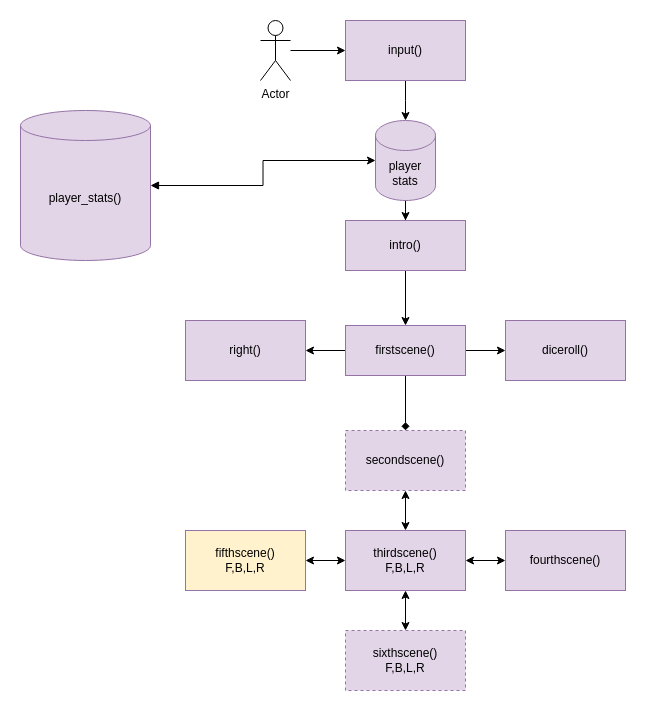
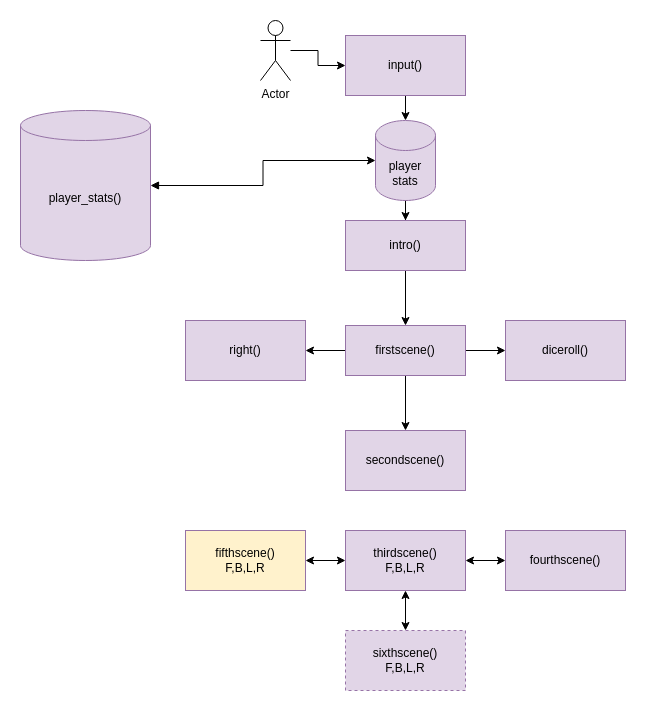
(406, 51) -> (406, 66)
(406, 421) -> (406, 422)
(406, 461) -> (406, 461)
(406, 510) -> none
